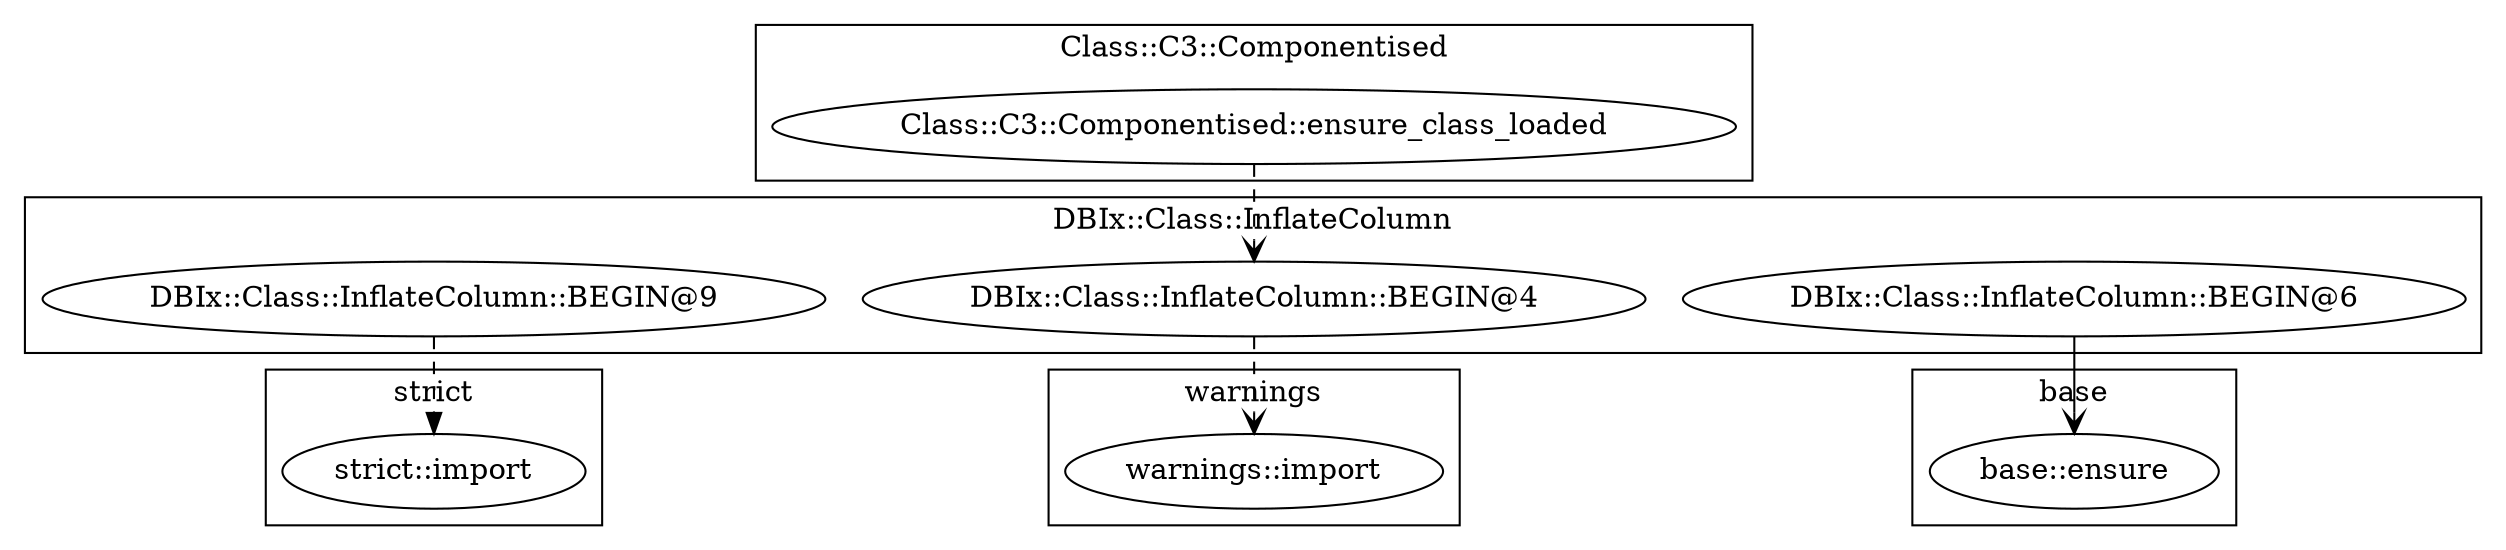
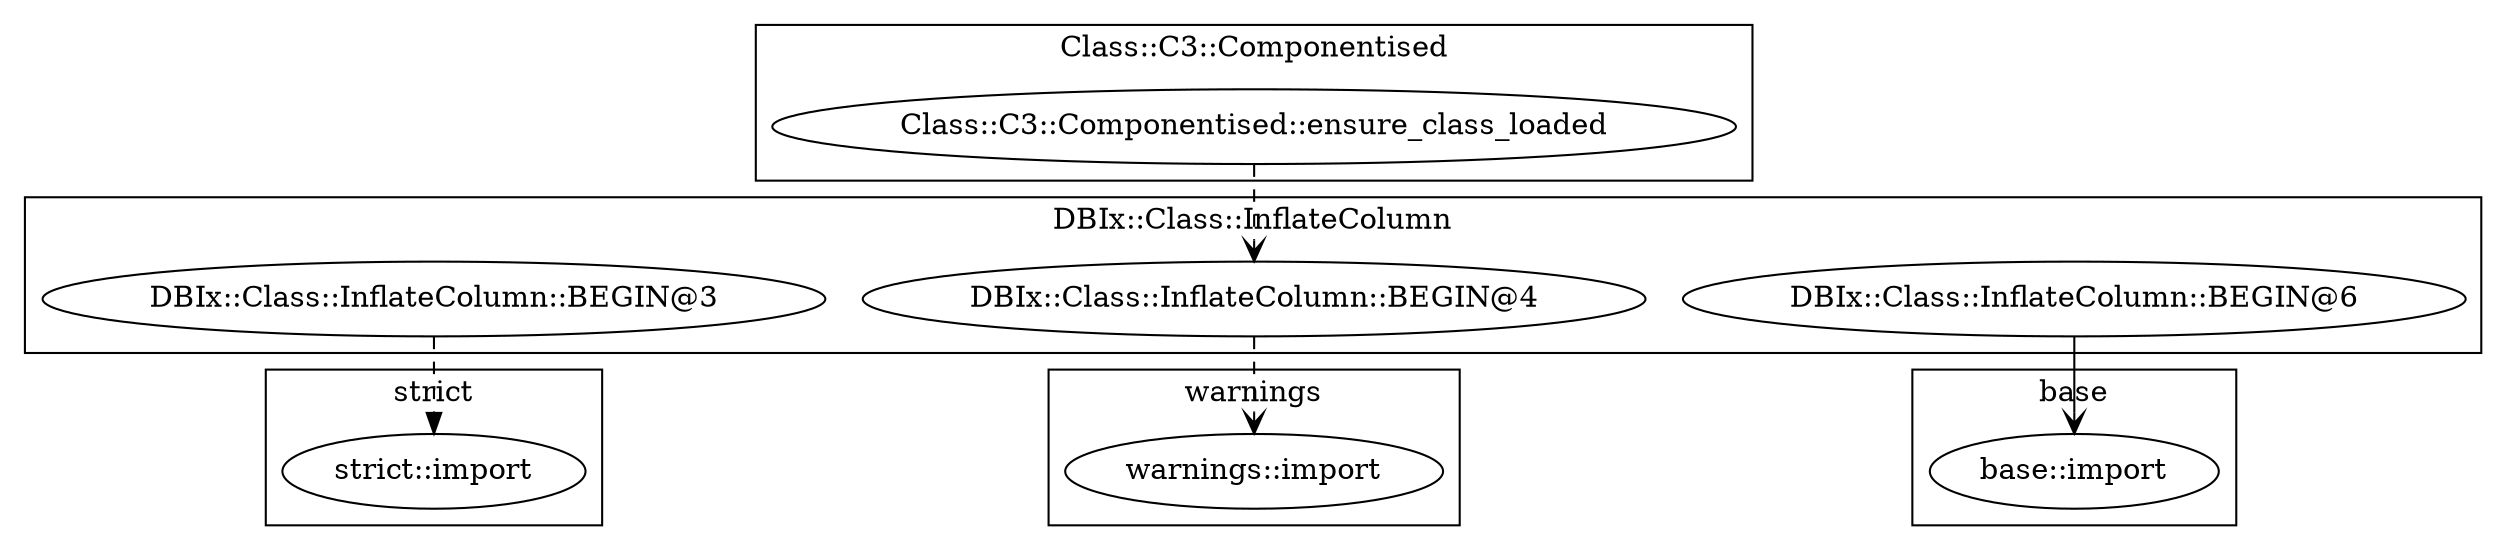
(434, 299) -> (434, 299)
(2074, 471) -> (2074, 471)
